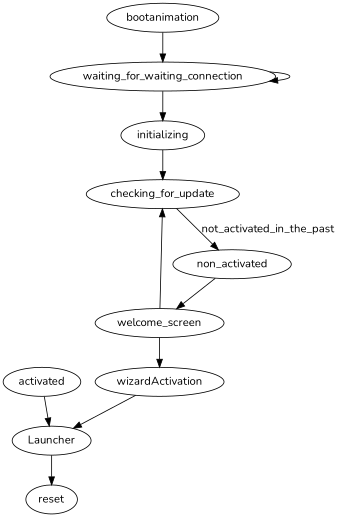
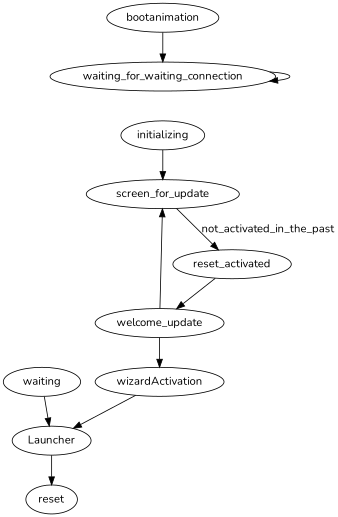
(163, 102) -> none
(163, 194) -> (163, 194)
(232, 264) -> (232, 264)
(160, 323) -> (160, 323)
(42, 382) -> (42, 382)
